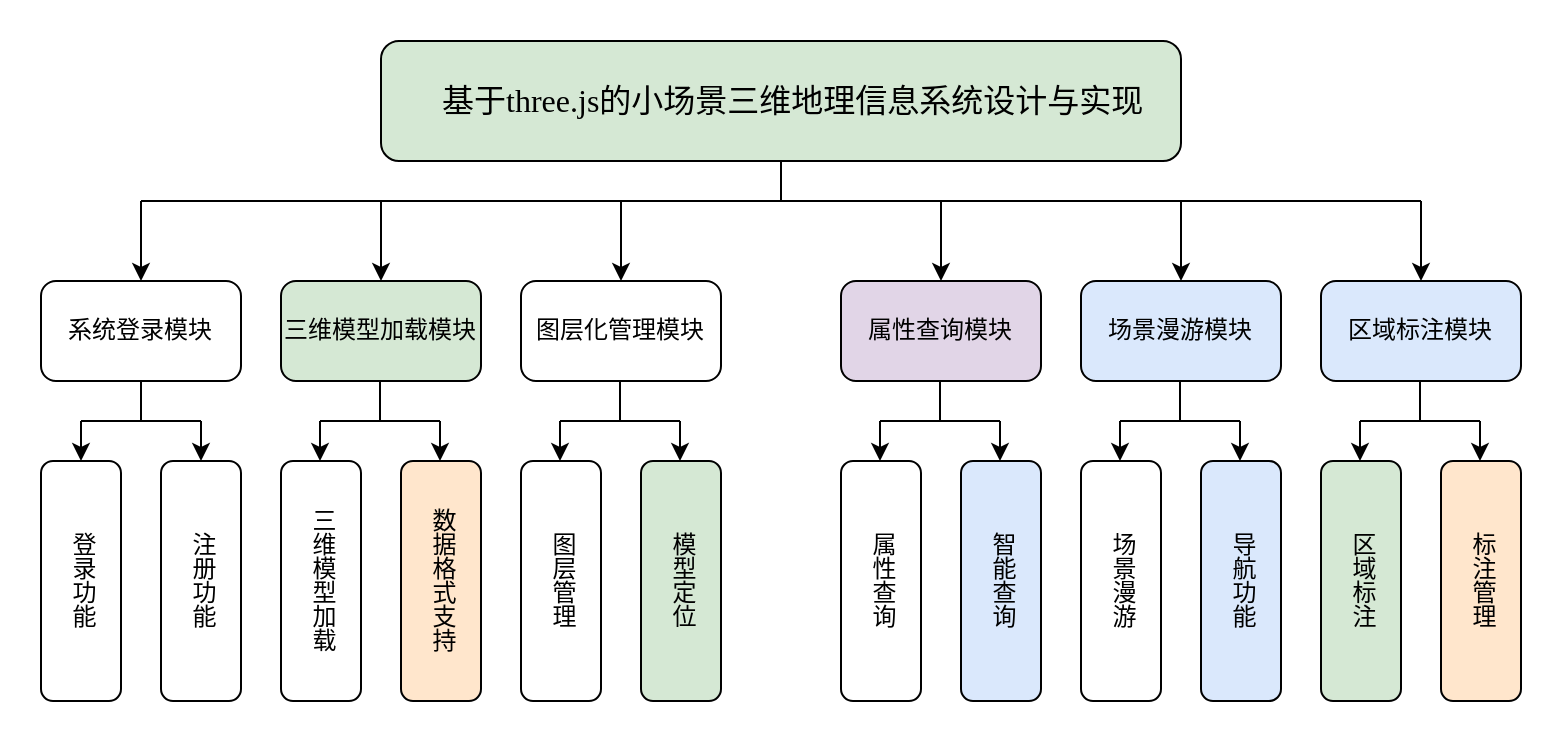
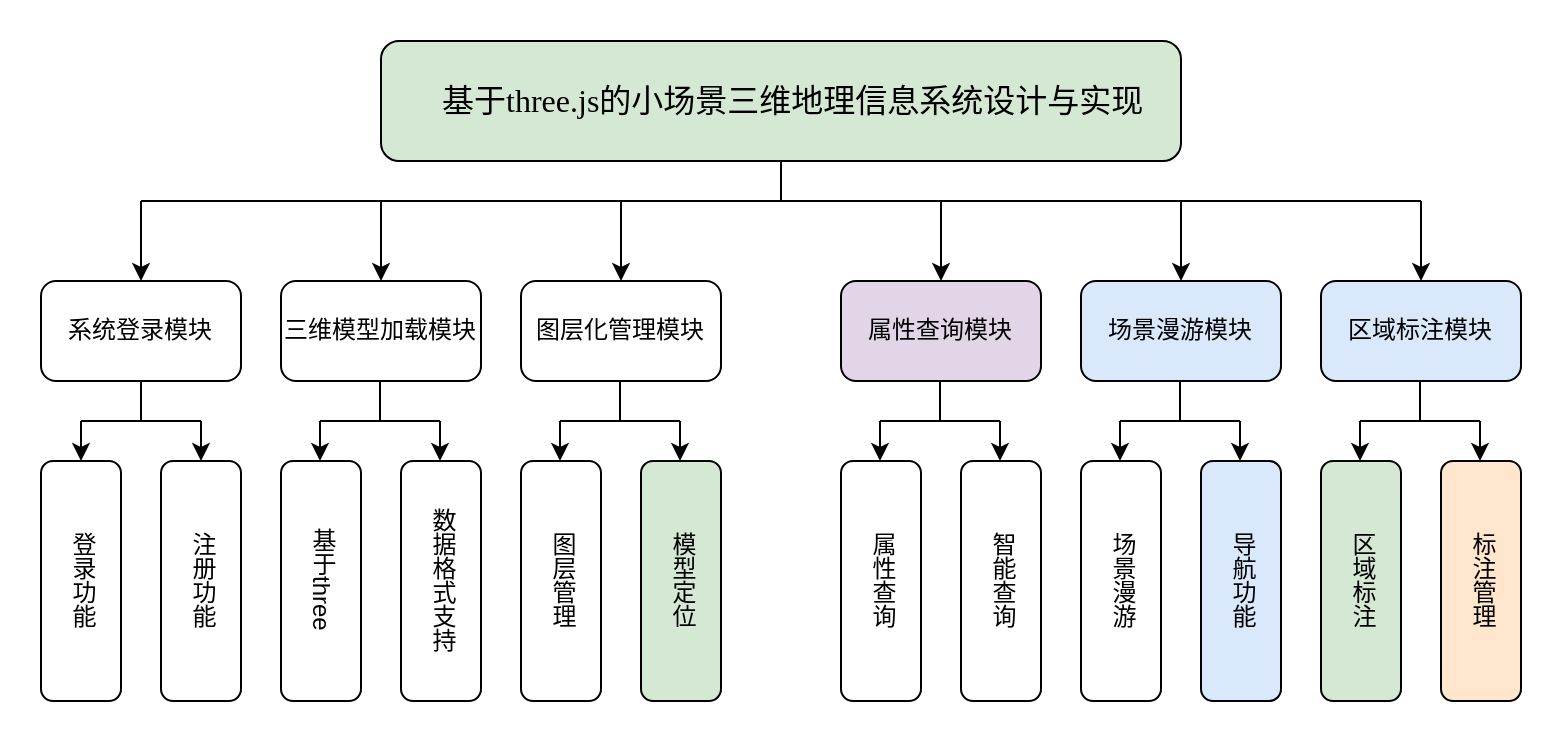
(381, 331) -> (381, 331)
(322, 465) -> (322, 465)
(441, 581) -> (441, 581)
(1001, 581) -> (1001, 581)
